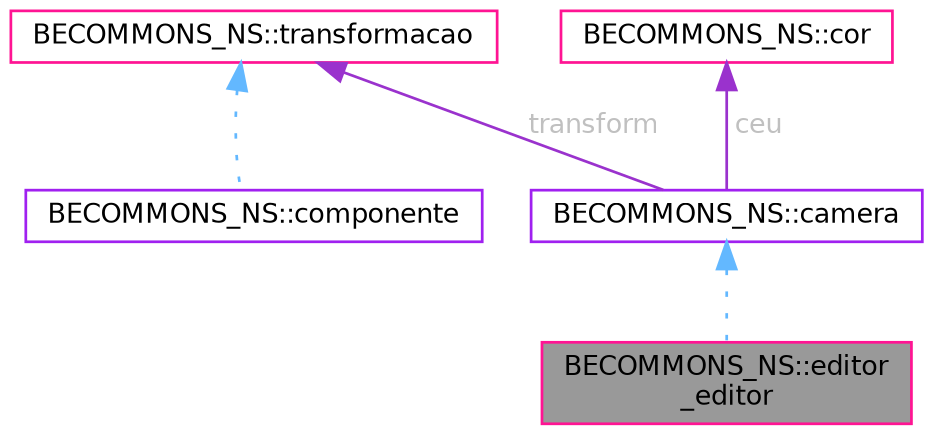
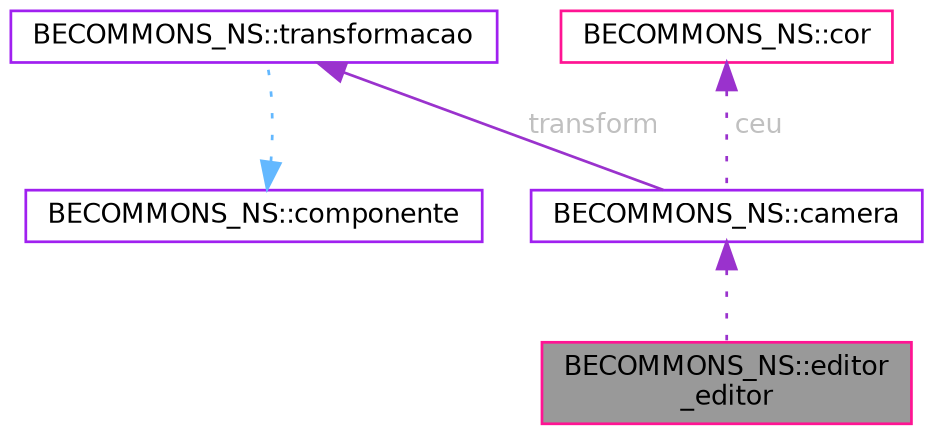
(254, 37) -> (254, 37)
(236, 140) -> (272, 112)
(727, 140) -> (727, 140)
(727, 306) -> (727, 306)
